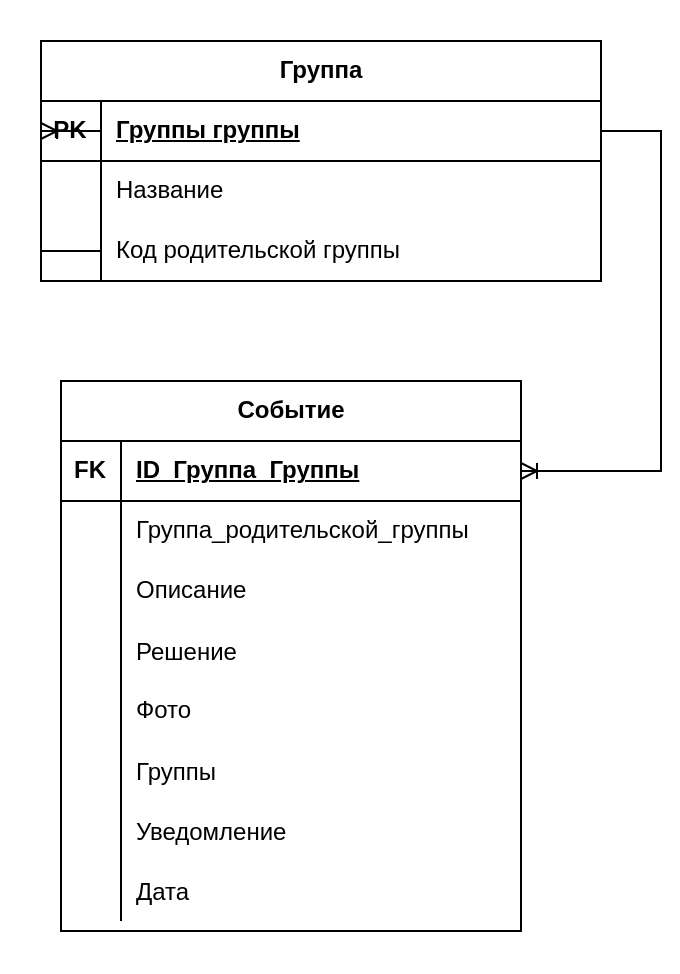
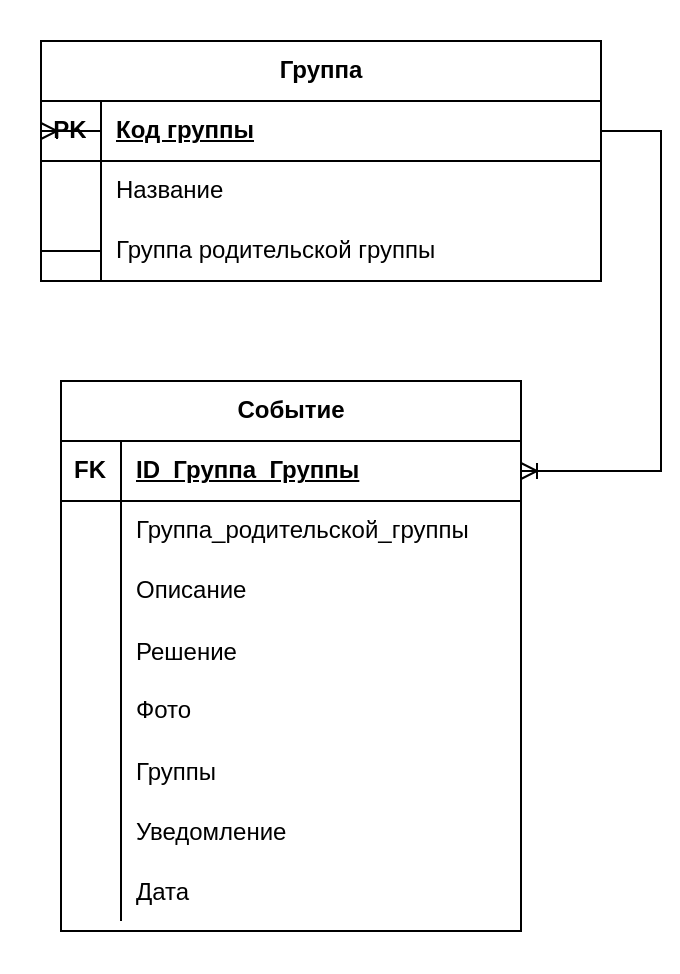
(201, 131) -> (181, 131)
(265, 251) -> (285, 251)
